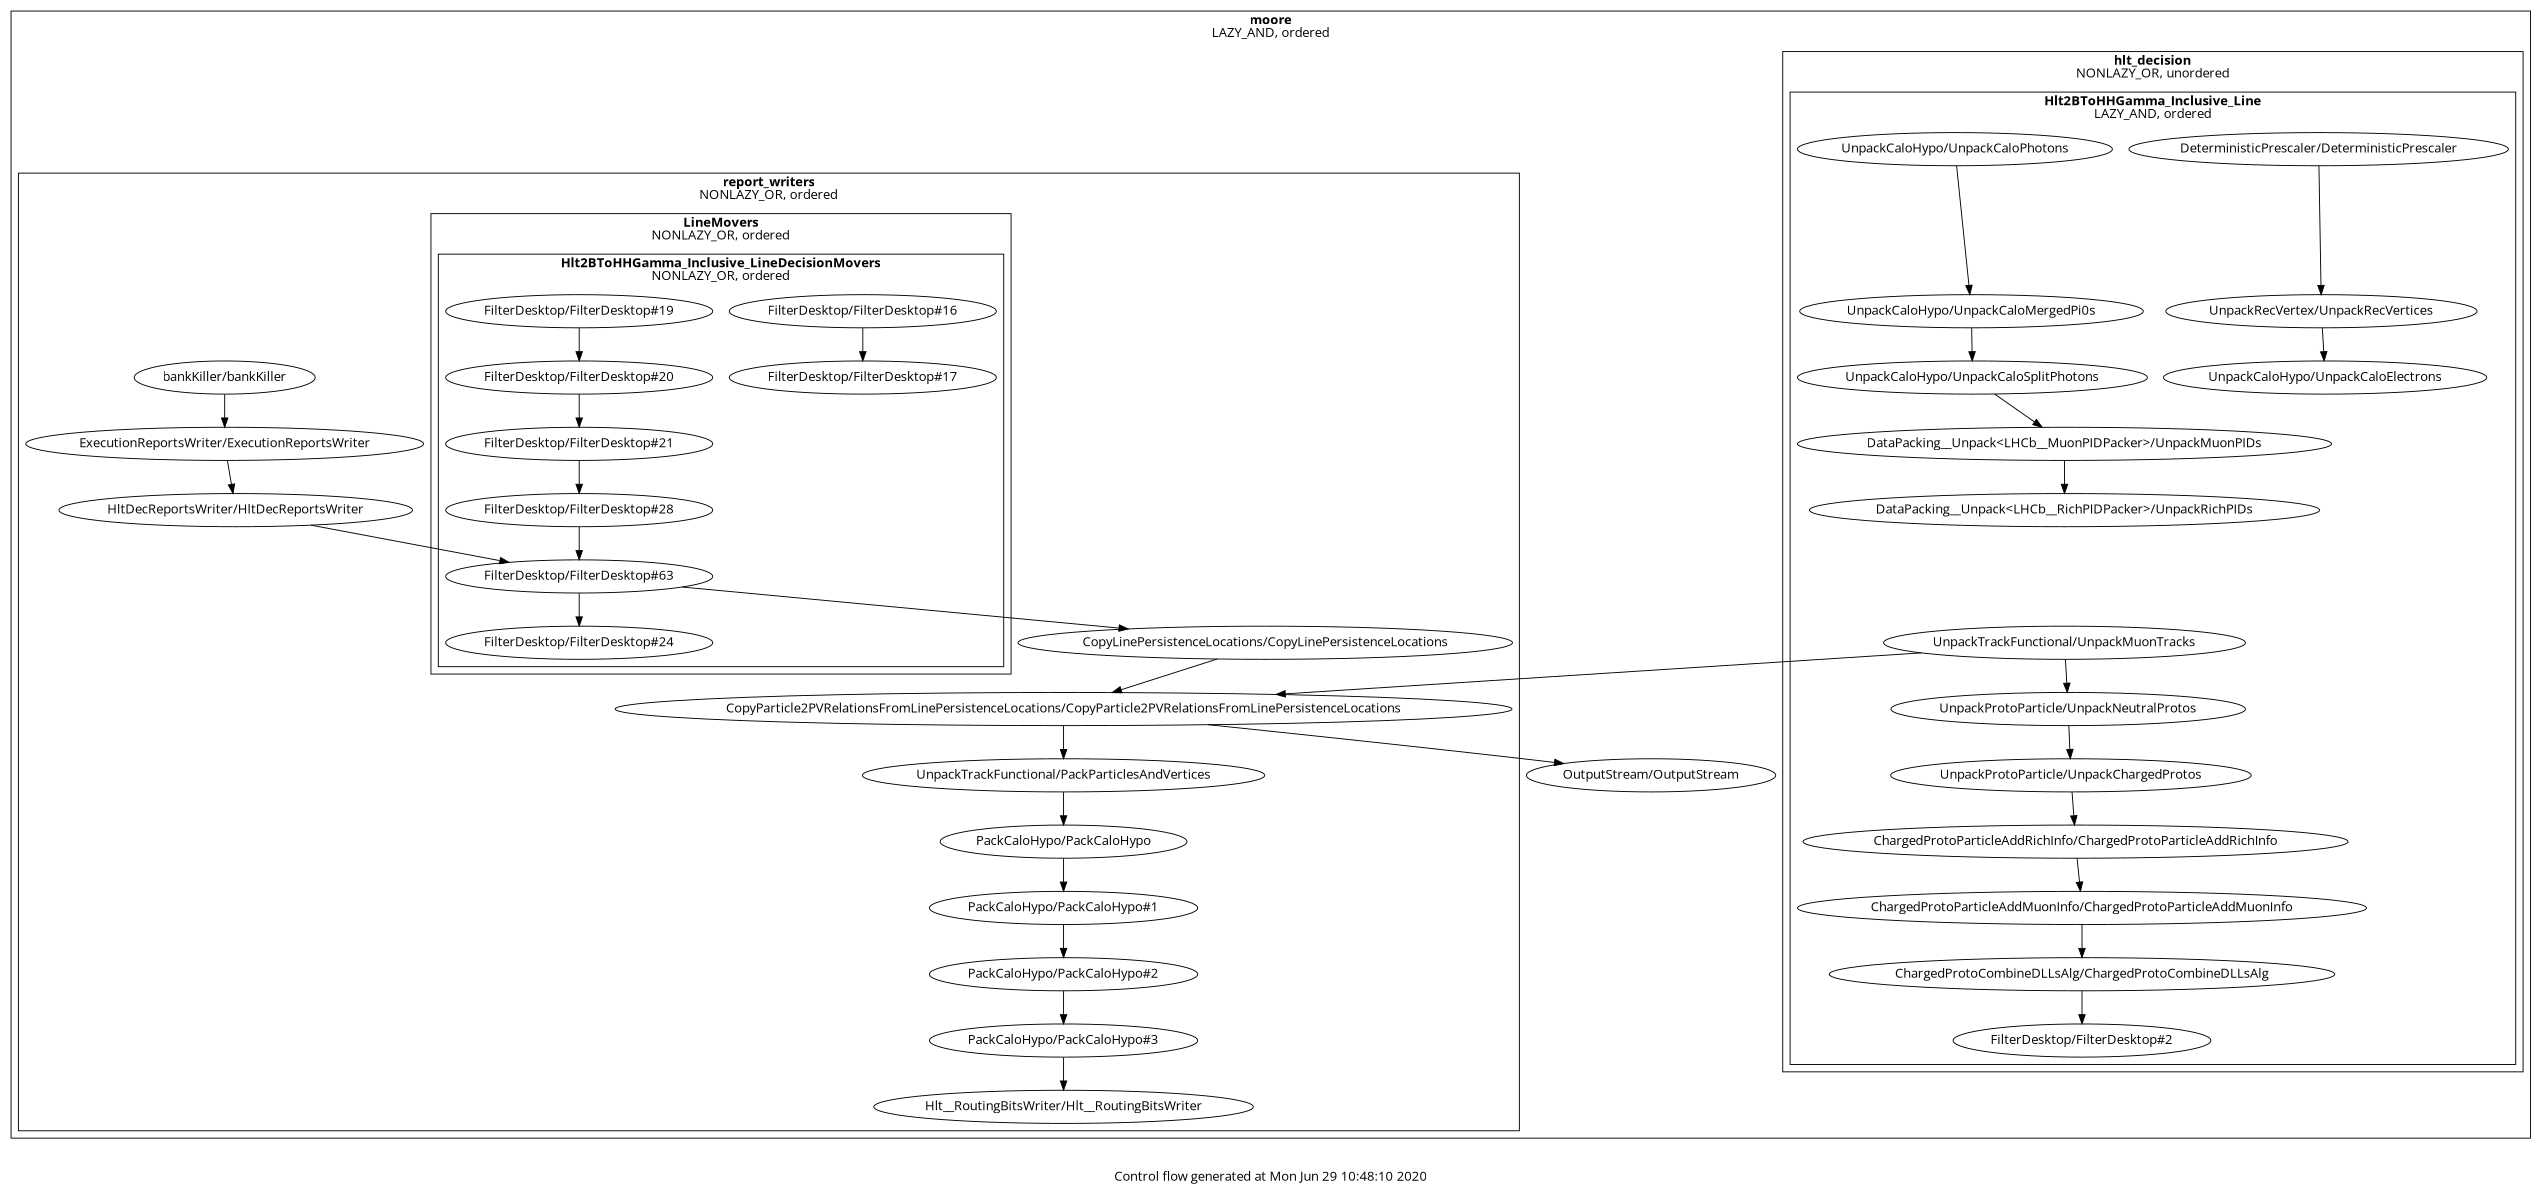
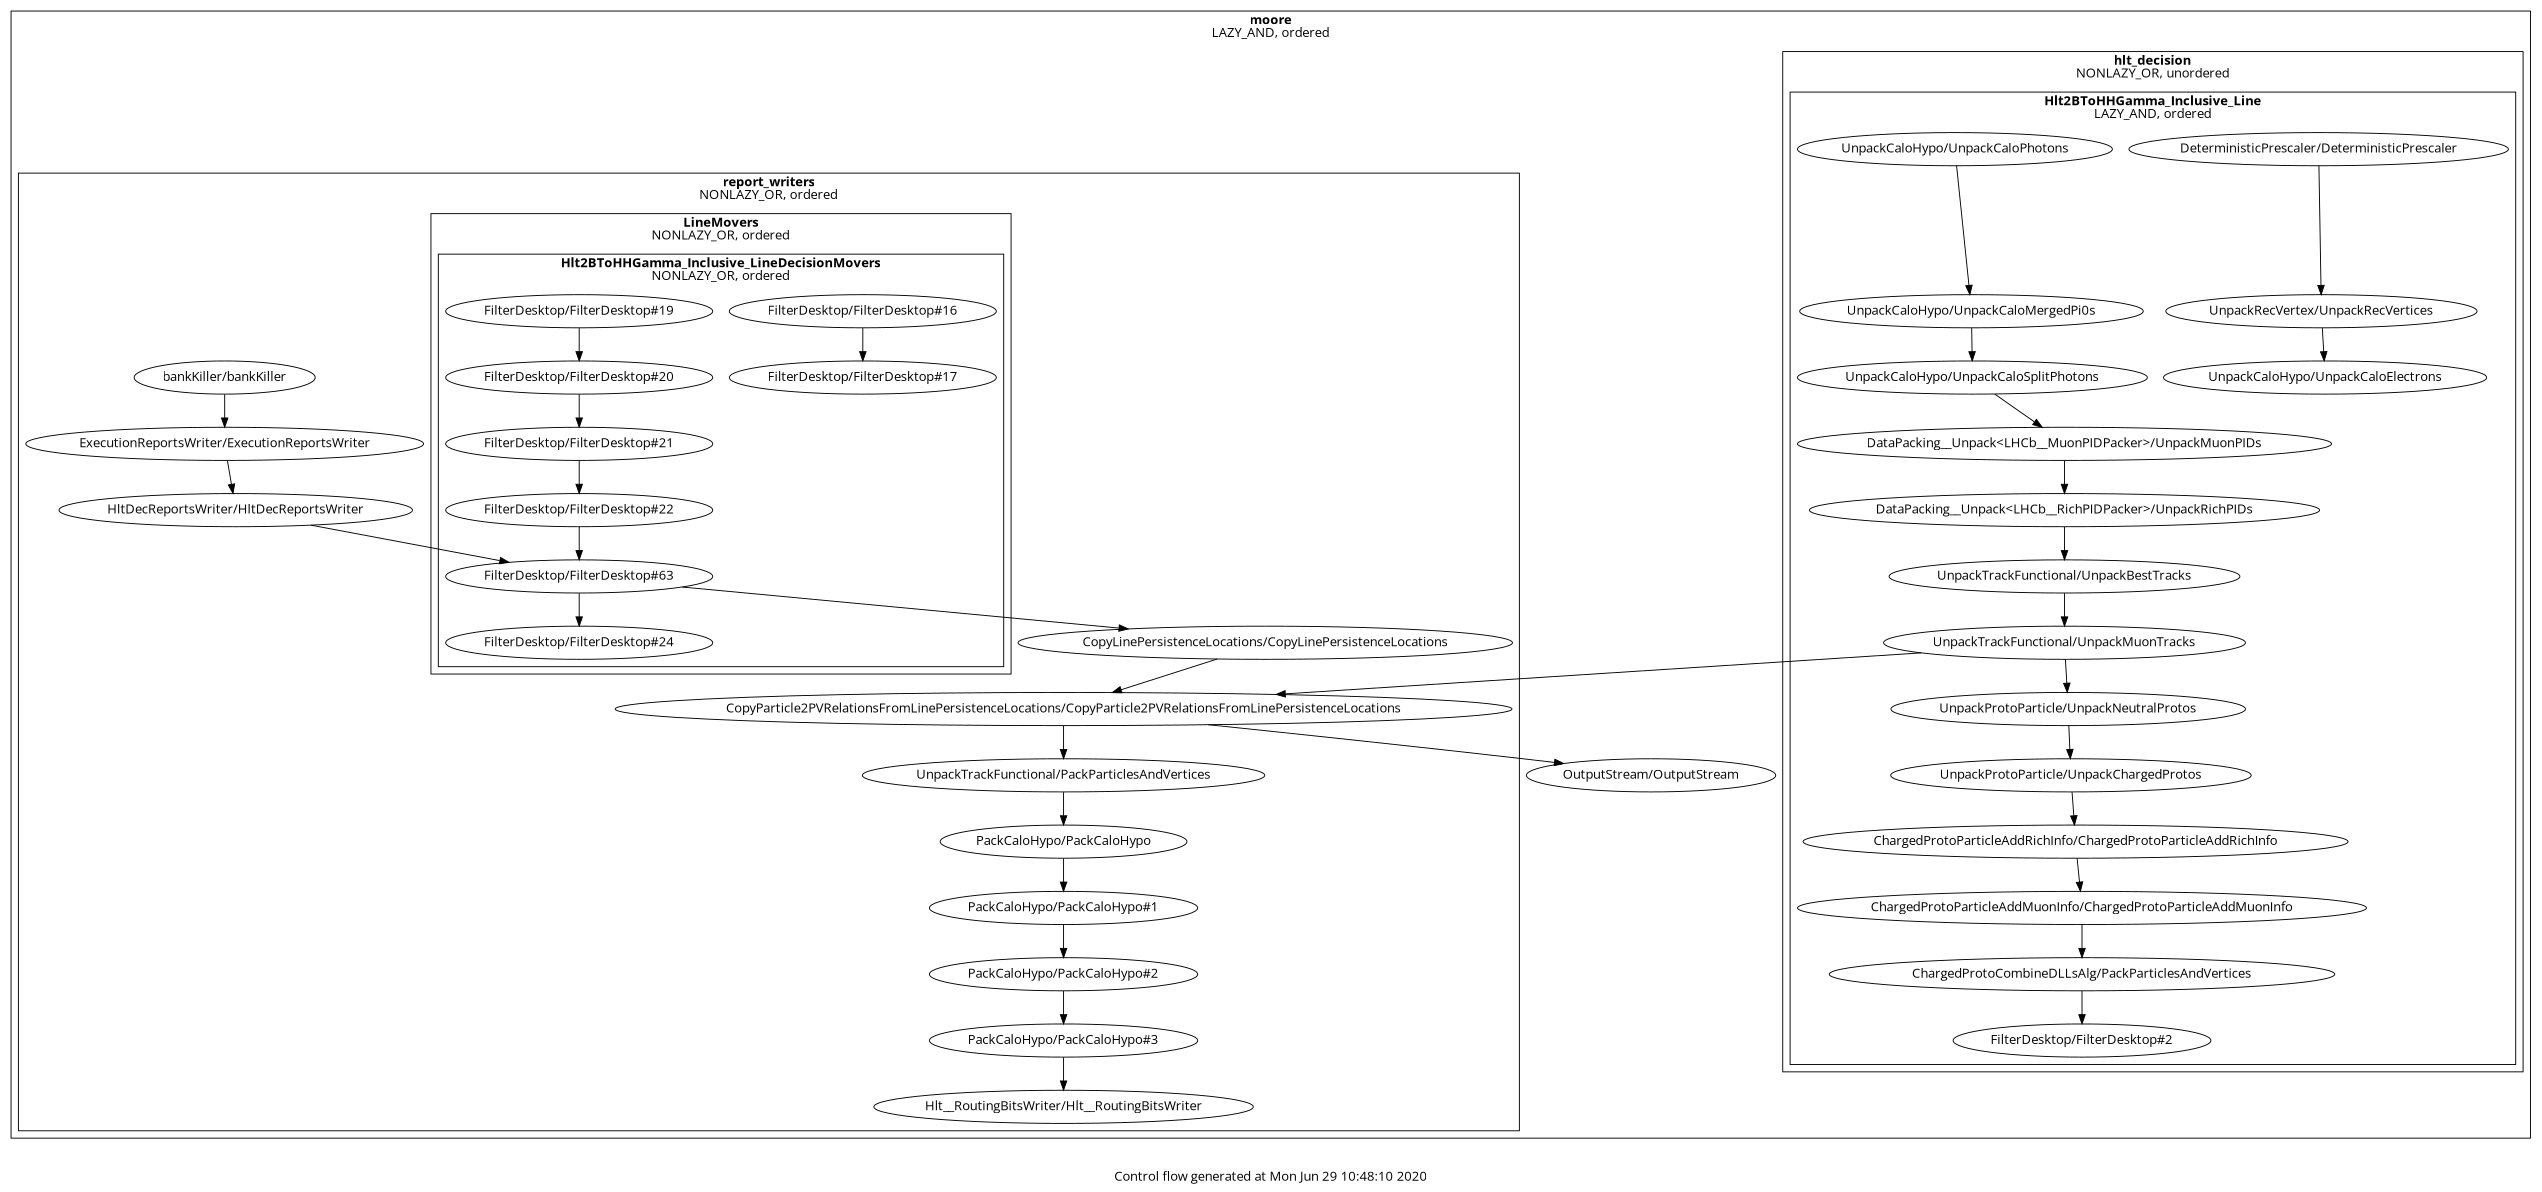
(579, 510) -> (579, 510)
none -> (2065, 576)
(2082, 974) -> (2082, 974)
